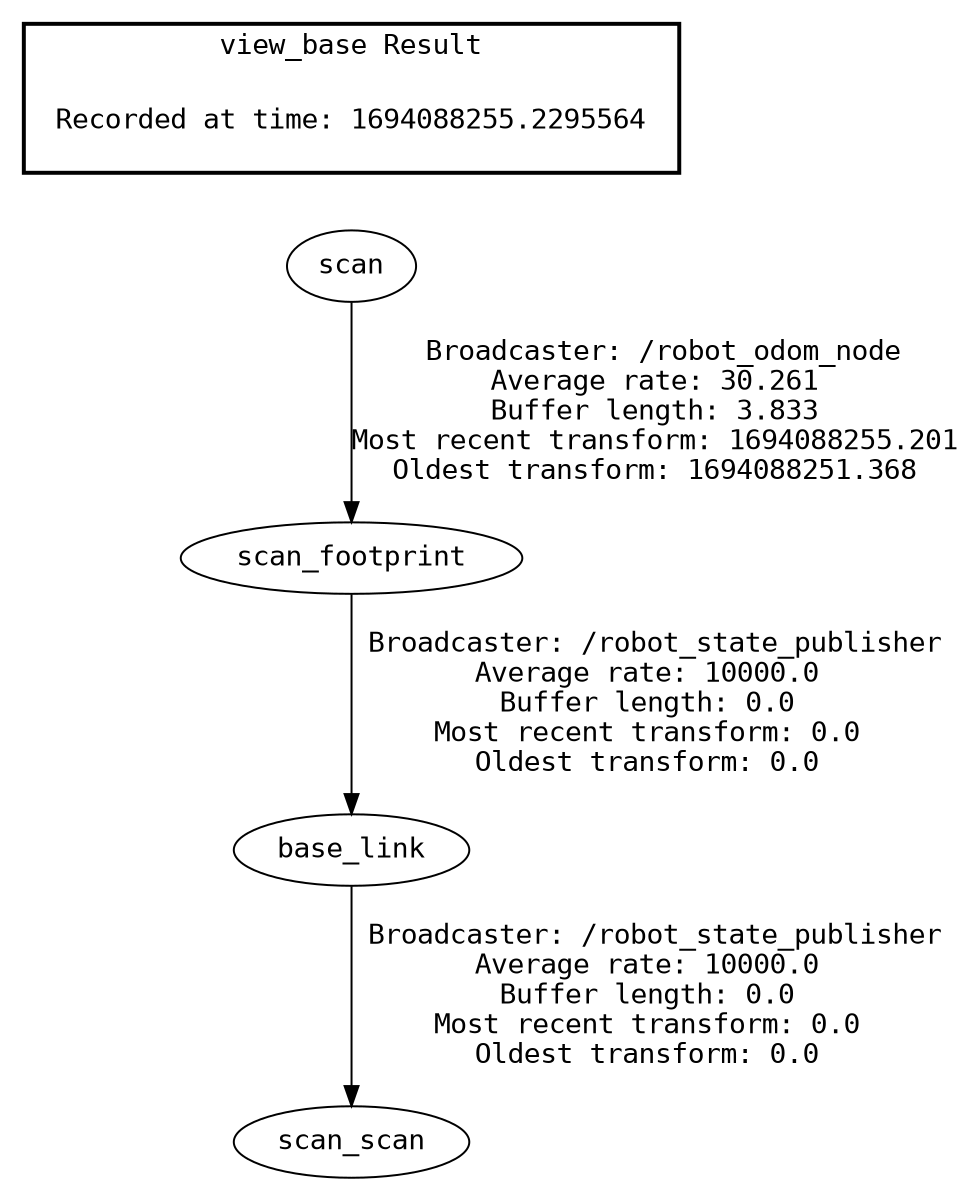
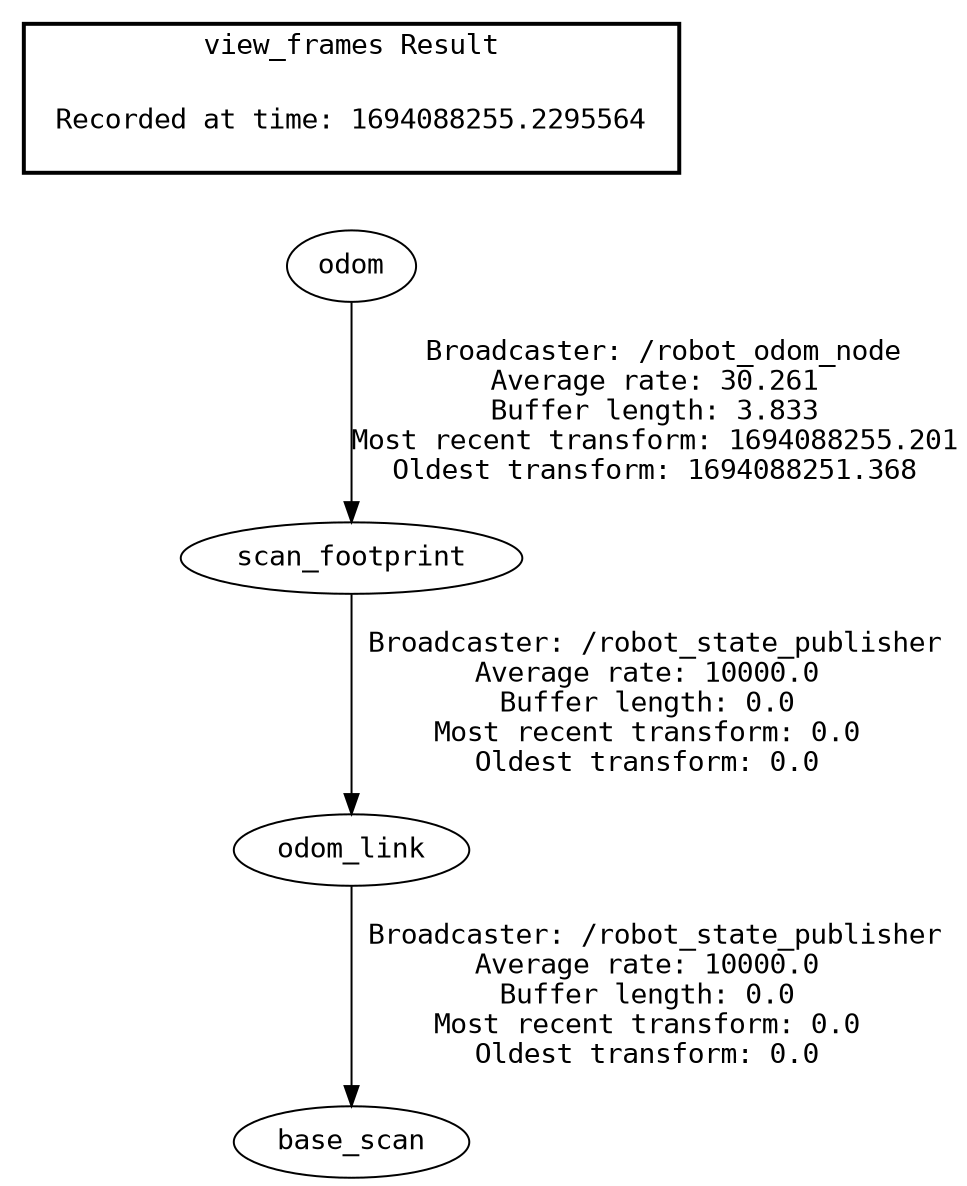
(352, 47) -> (352, 47)
(352, 266) -> (352, 266)
(352, 850) -> (352, 850)
(352, 1142) -> (352, 1142)
